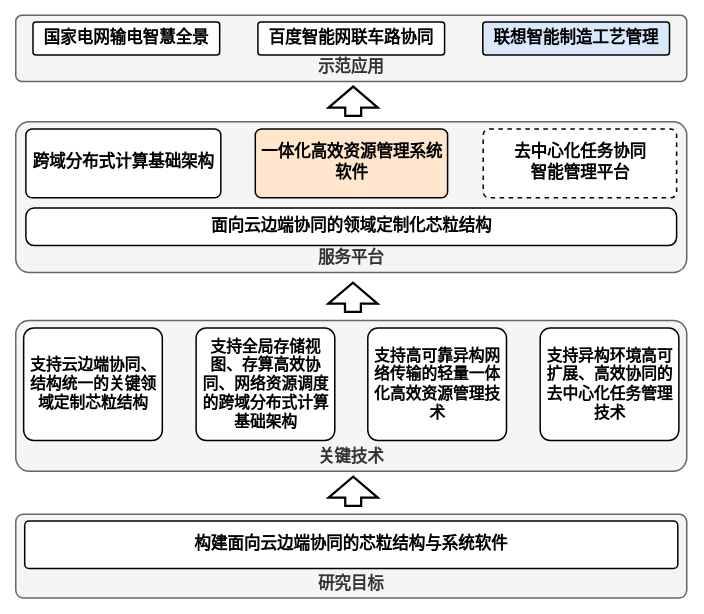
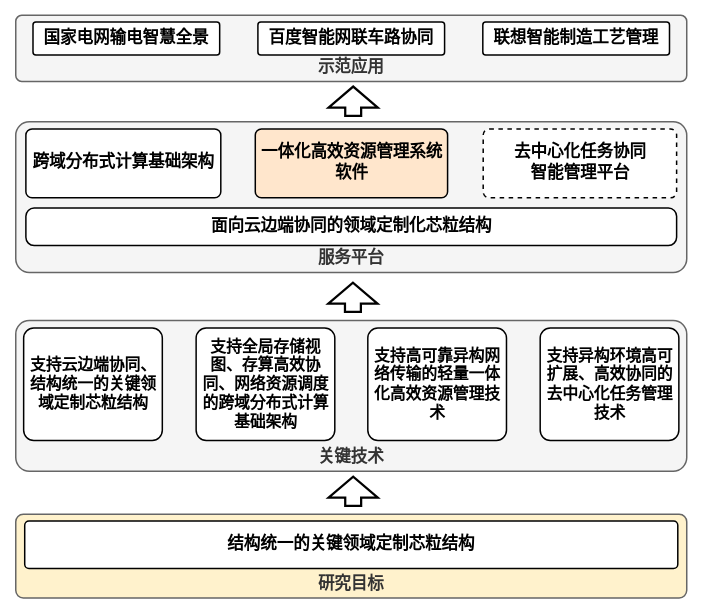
(576, 38) -> (576, 38)
(351, 544) -> (351, 544)
(351, 583) -> (351, 583)
